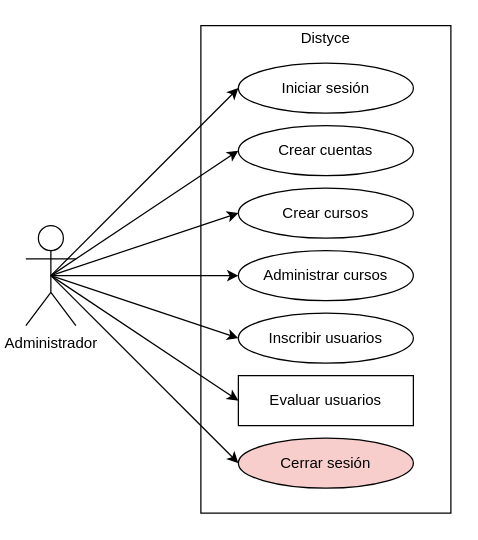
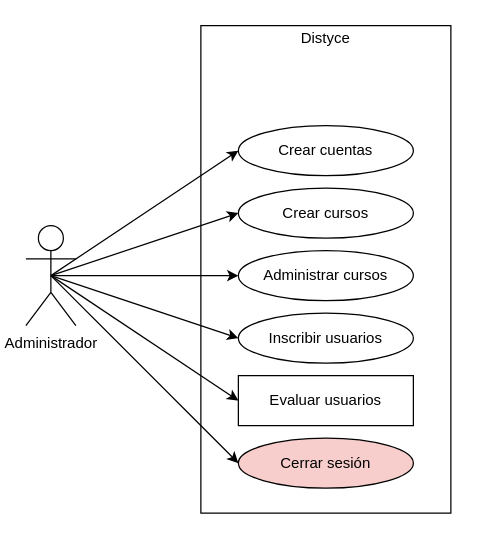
(326, 88) -> none
(145, 181) -> none
